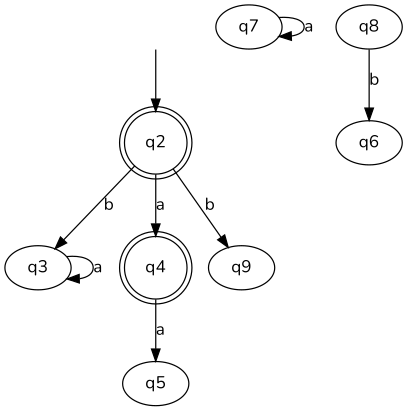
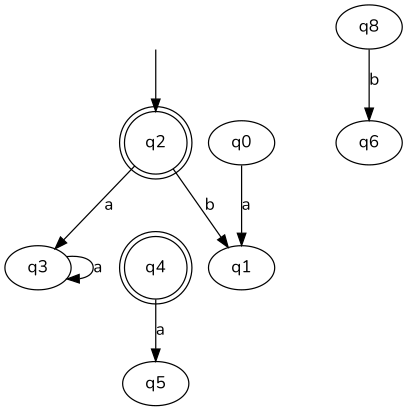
(249, 27) -> none
none -> (242, 143)
(156, 199) -> none
(109, 205) -> (109, 205)
(242, 268) -> (242, 268)
